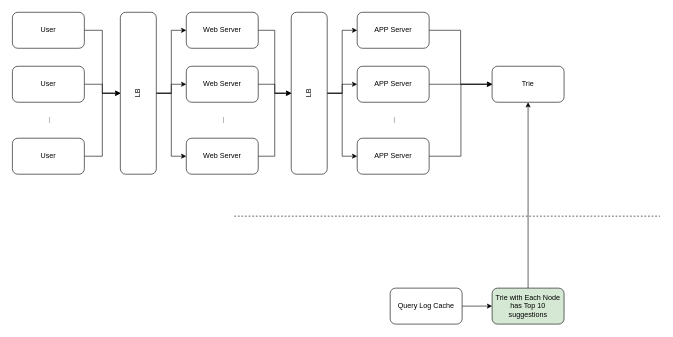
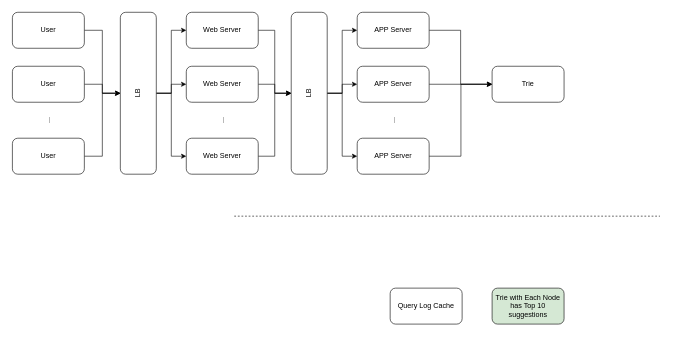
(528, 107) -> none
(486, 306) -> none
